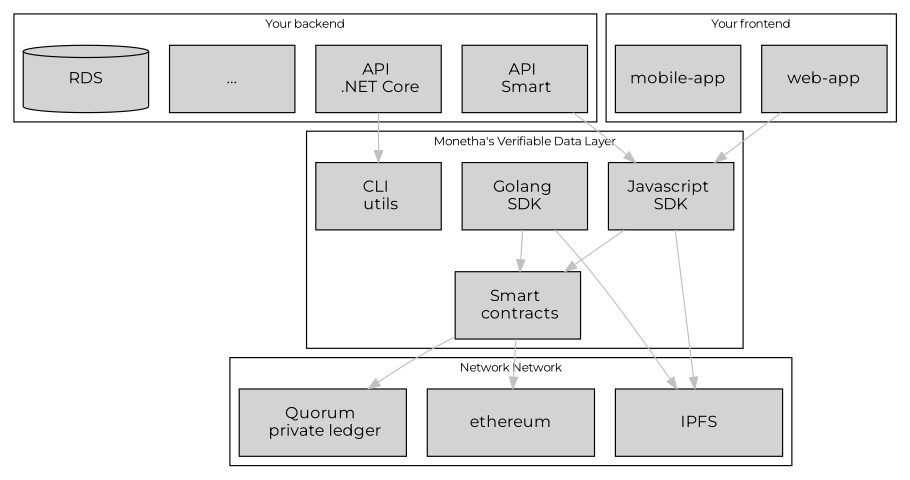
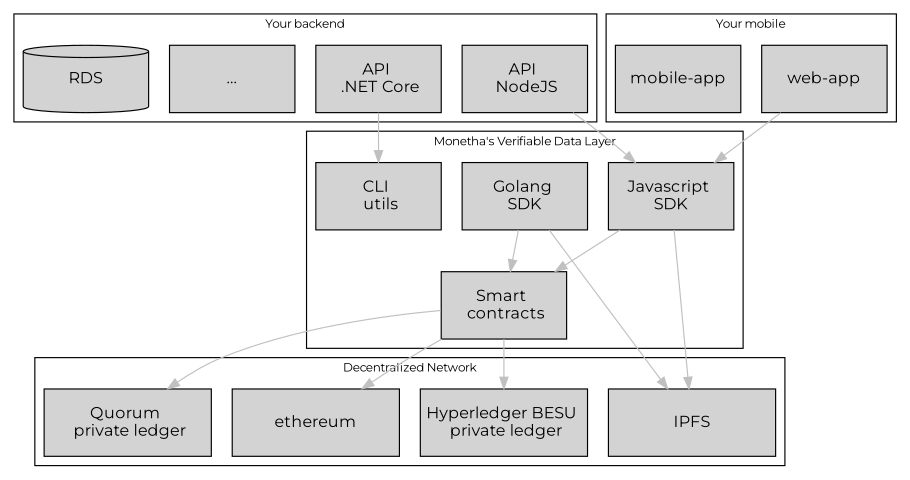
(751, 25) -> (751, 25)
(525, 79) -> (525, 79)
(511, 369) -> (410, 369)
none -> (504, 423)
